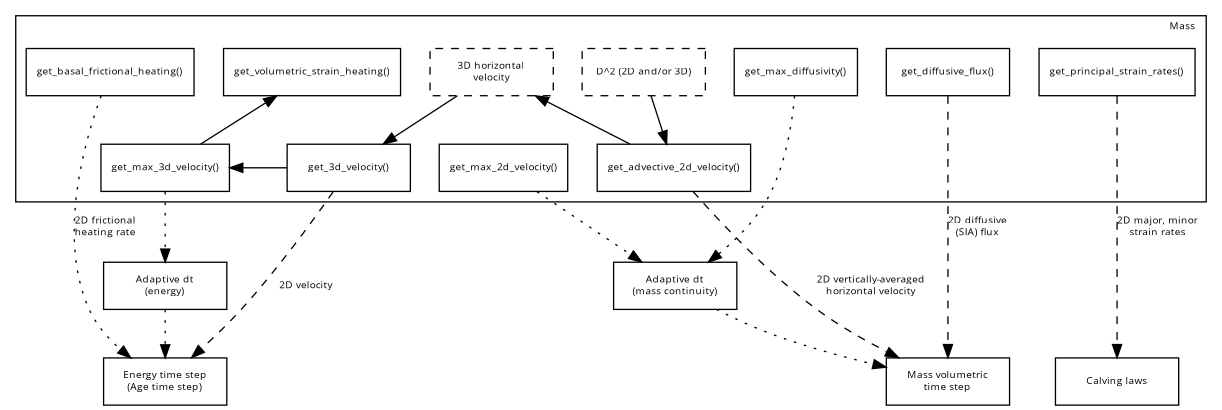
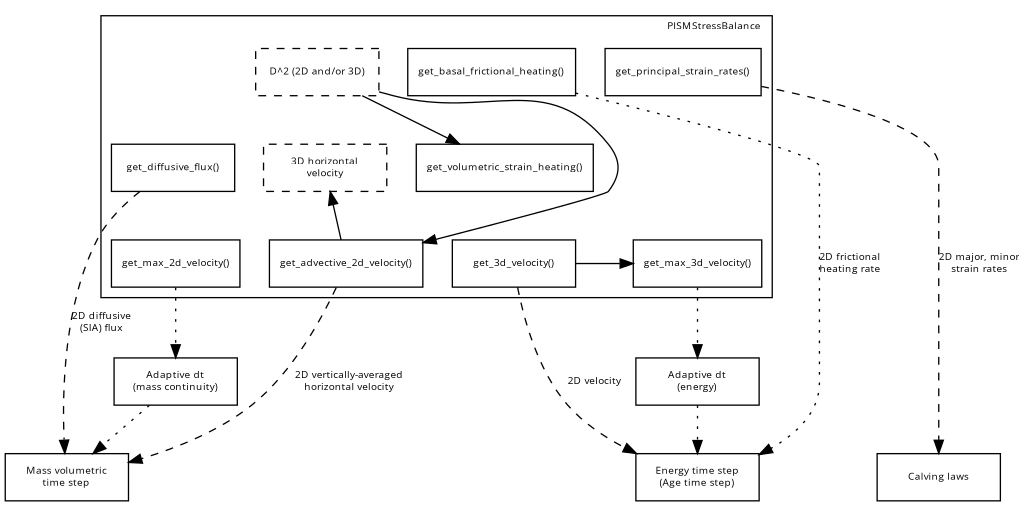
(1183, 27) -> (715, 27)
(796, 72) -> none
(426, 116) -> none
(233, 123) -> (405, 117)
